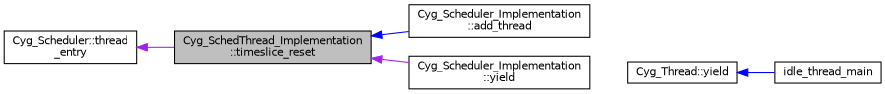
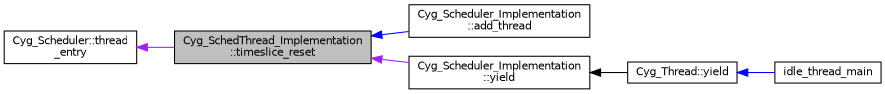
none -> (614, 73)
